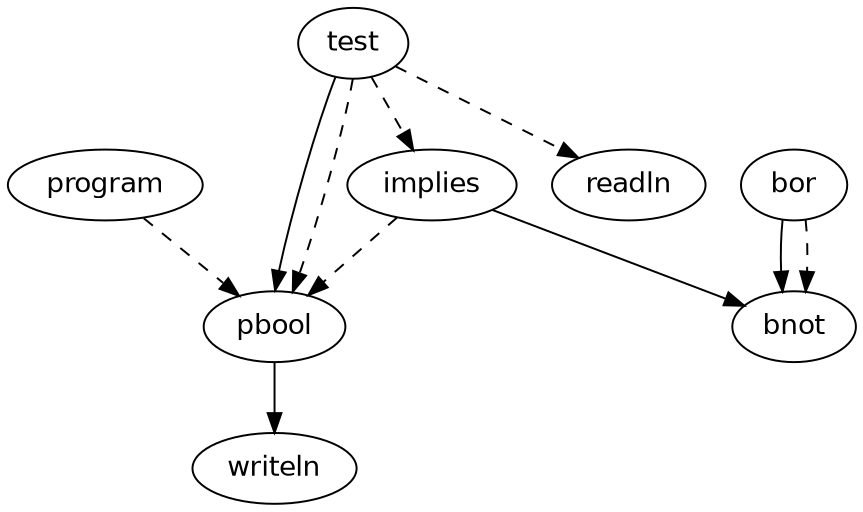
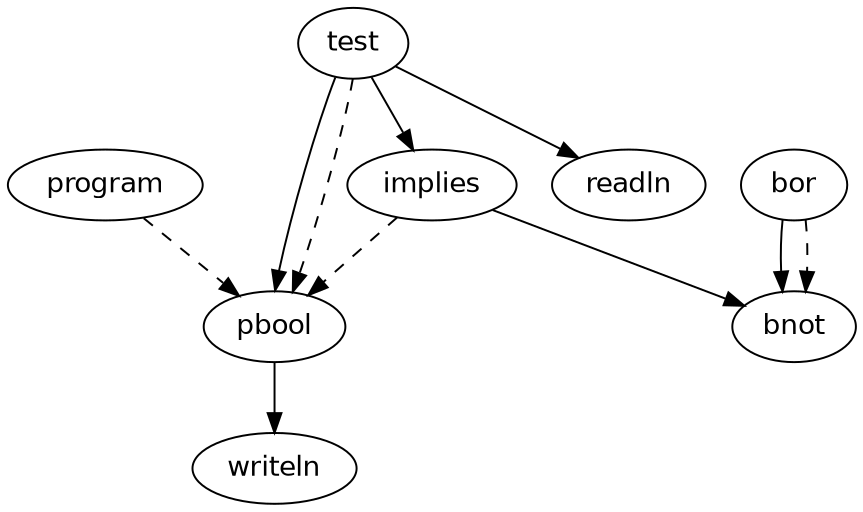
(387, 105) -> (387, 105)
(478, 108) -> (478, 108)
